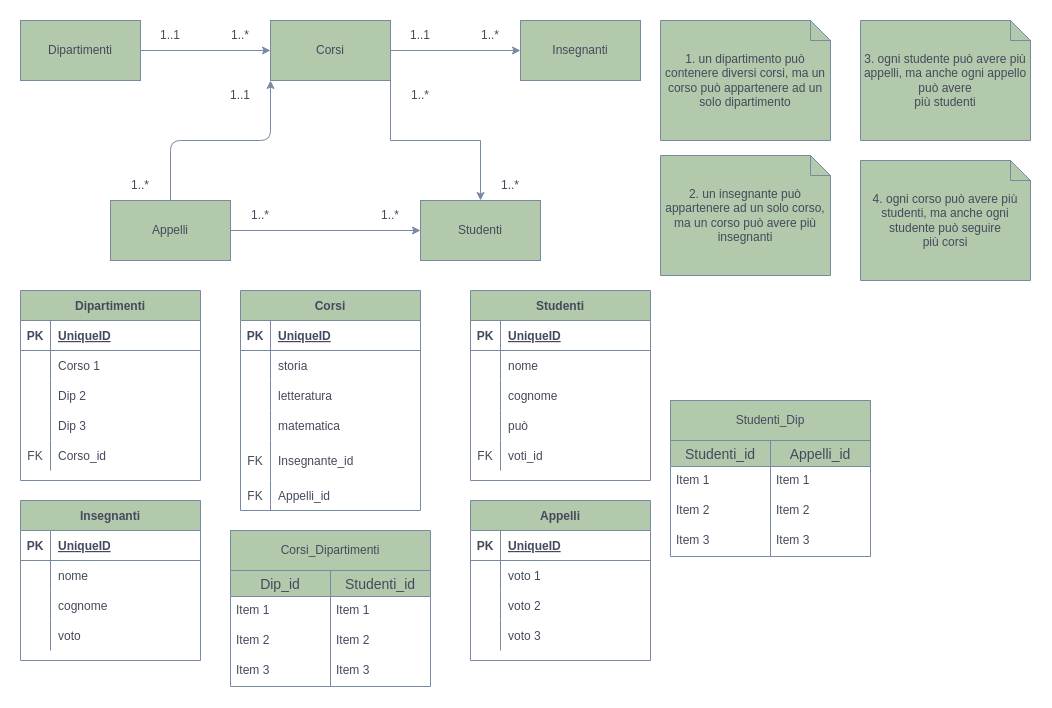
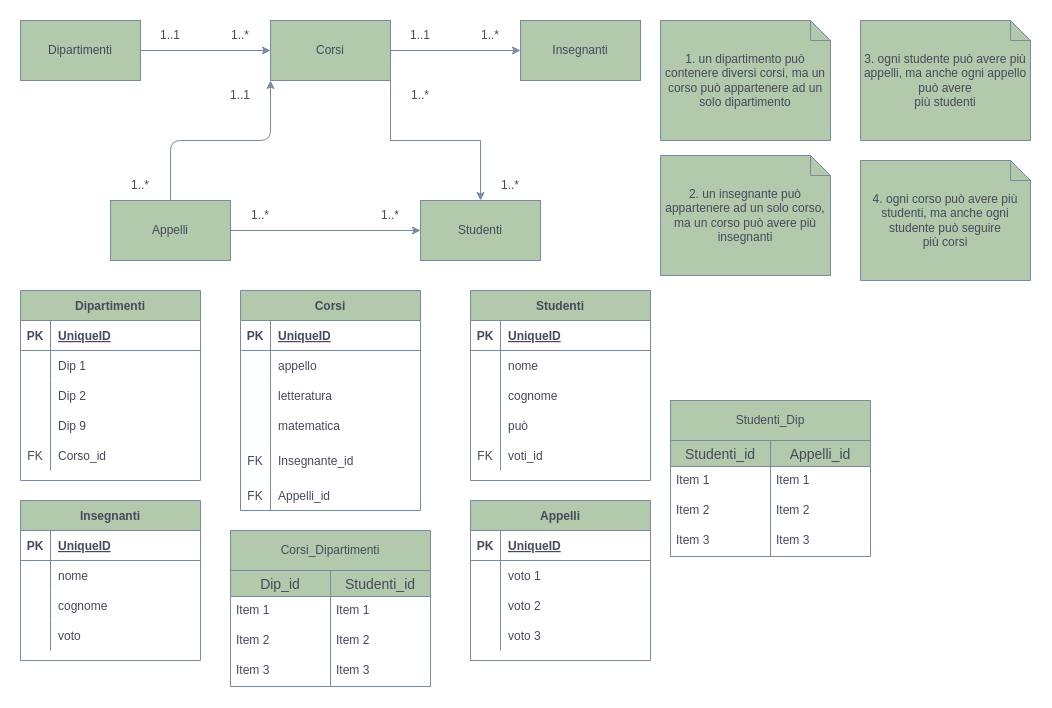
(80, 366) -> (72, 366)
(297, 366) -> (298, 366)
(72, 426) -> (72, 426)
